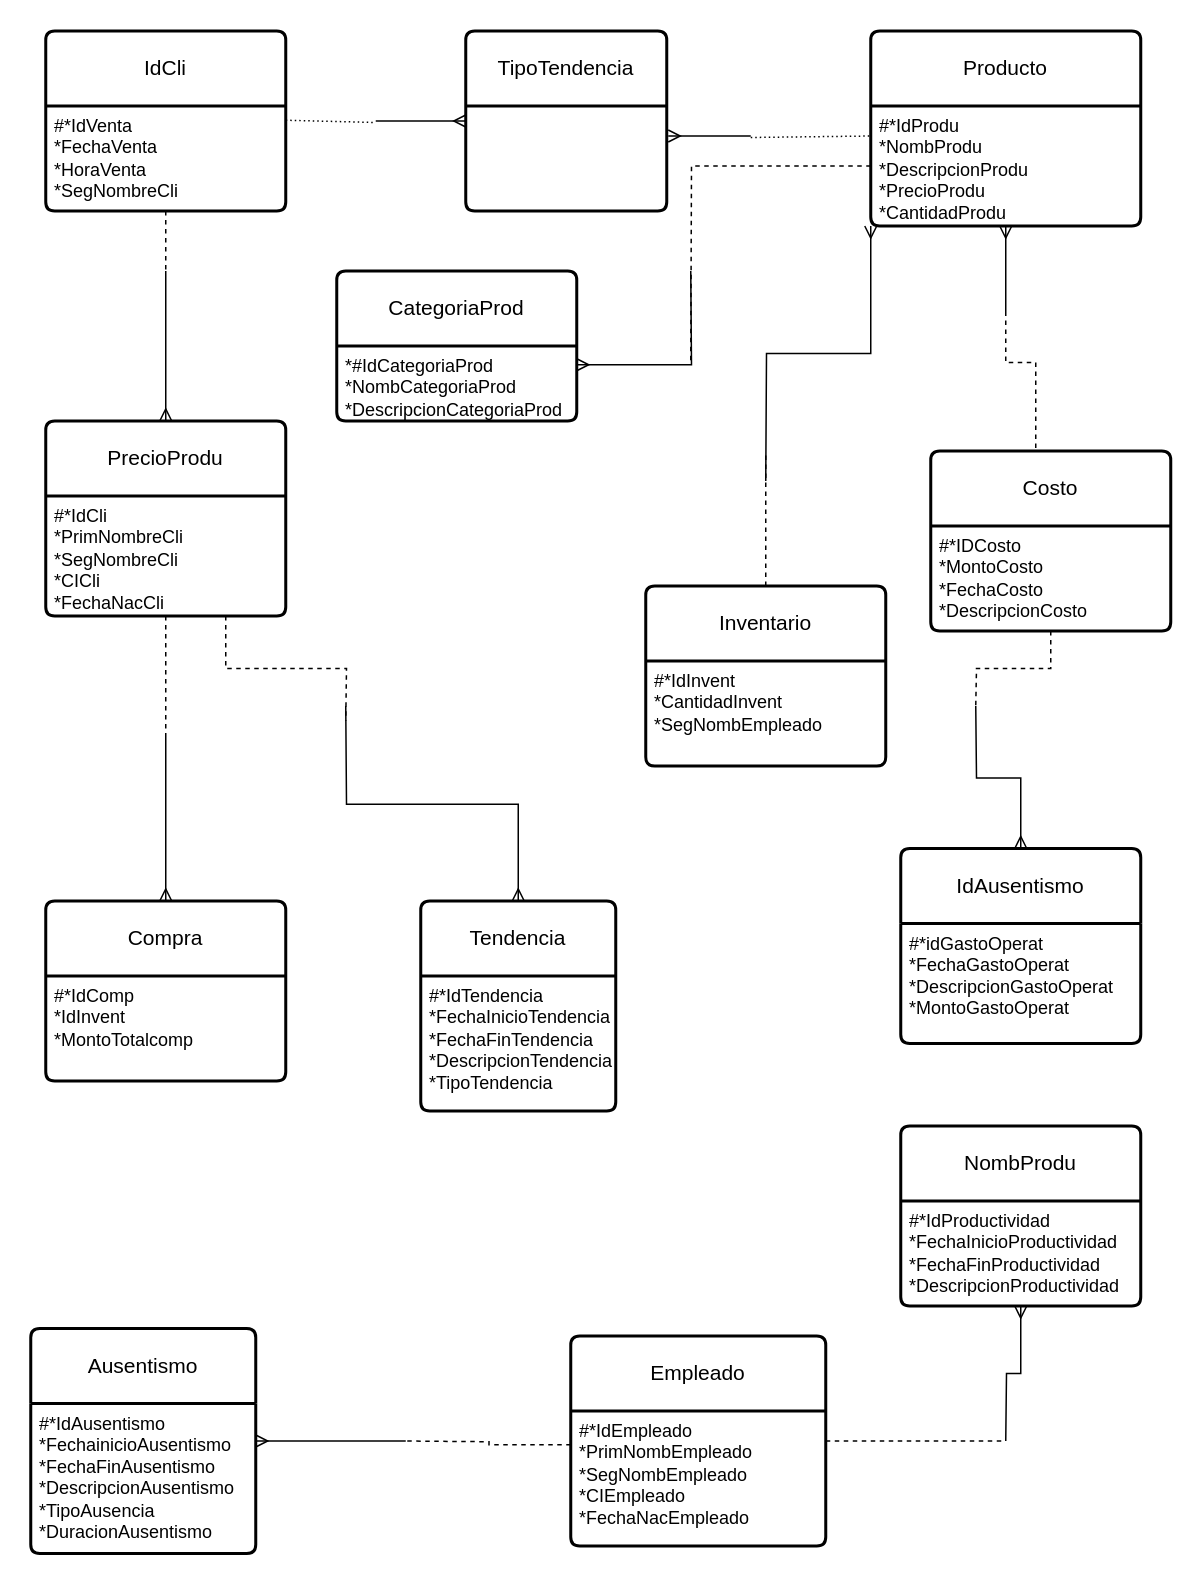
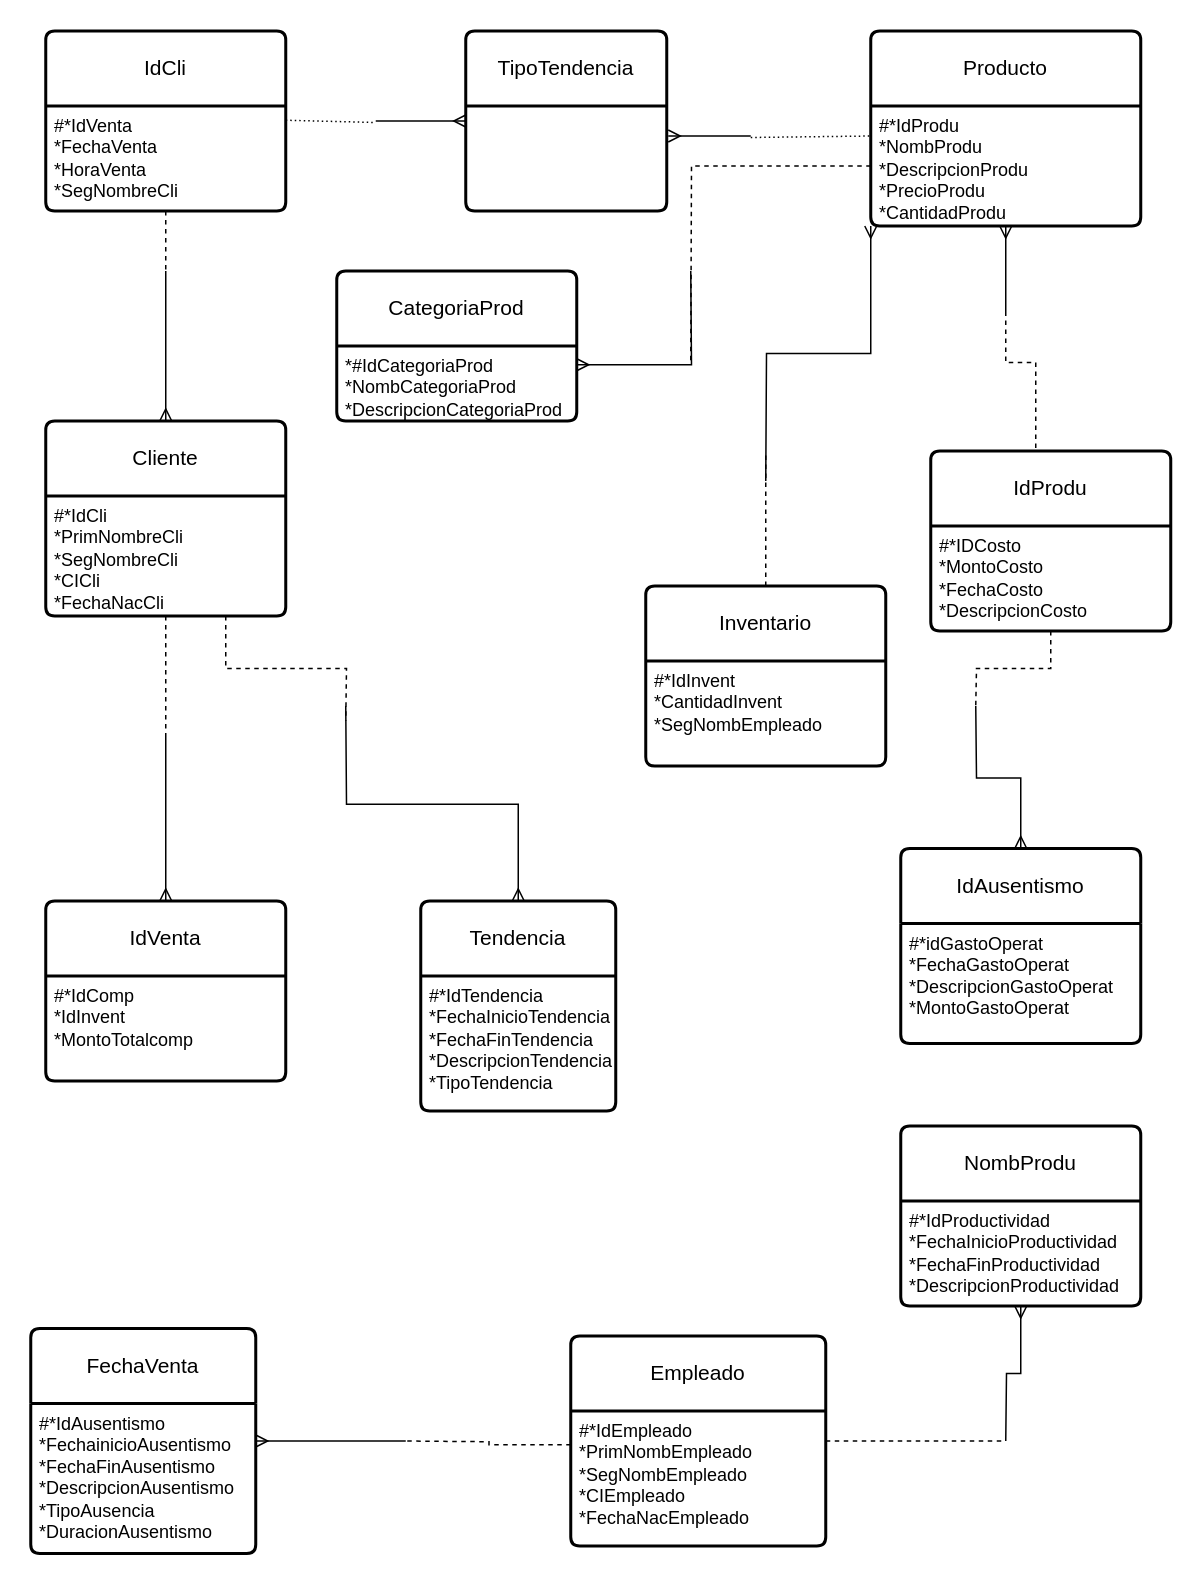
(166, 458) -> (166, 458)
(1051, 488) -> (1051, 488)
(166, 938) -> (166, 938)
(143, 1366) -> (143, 1366)
